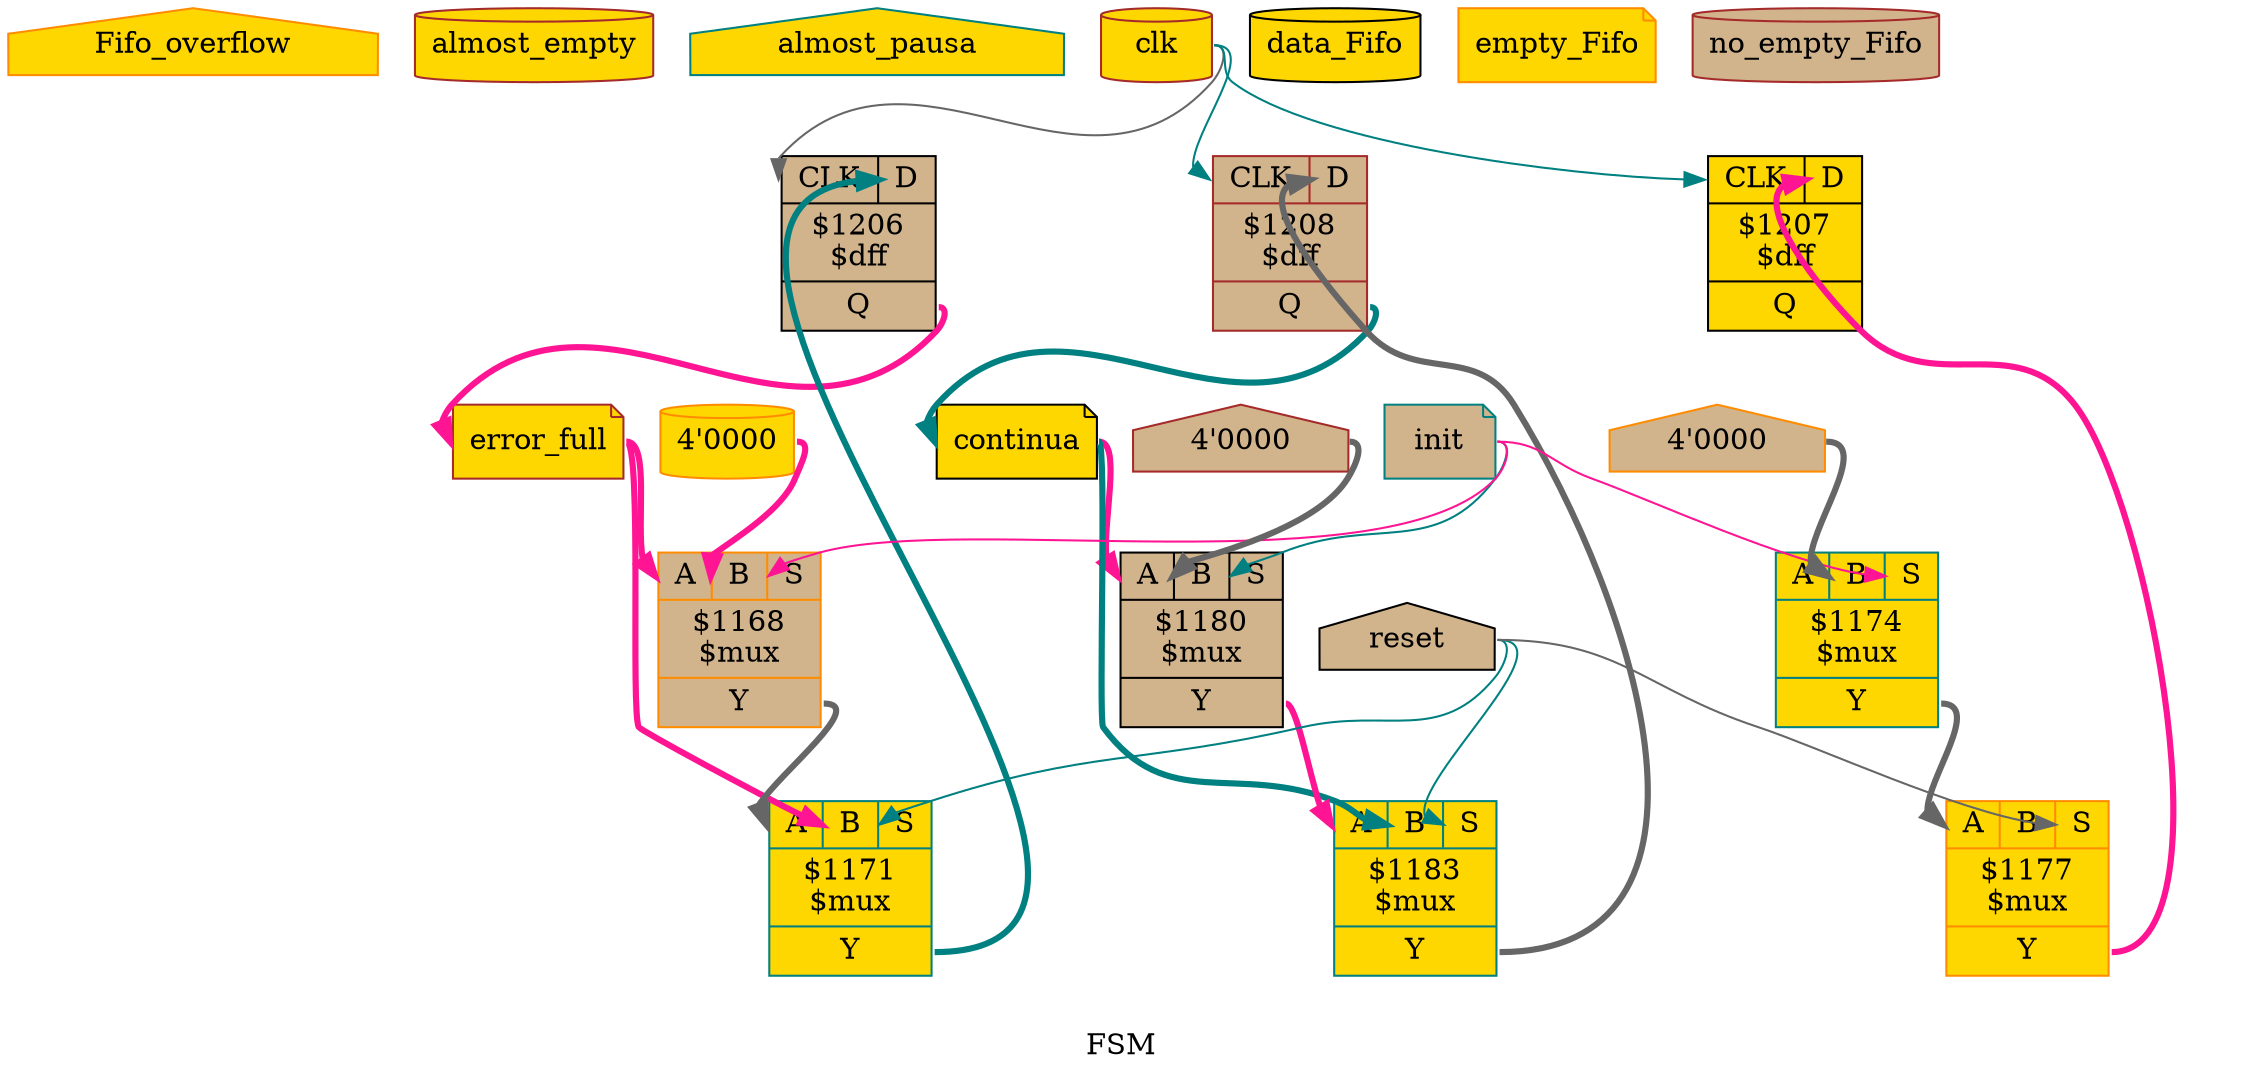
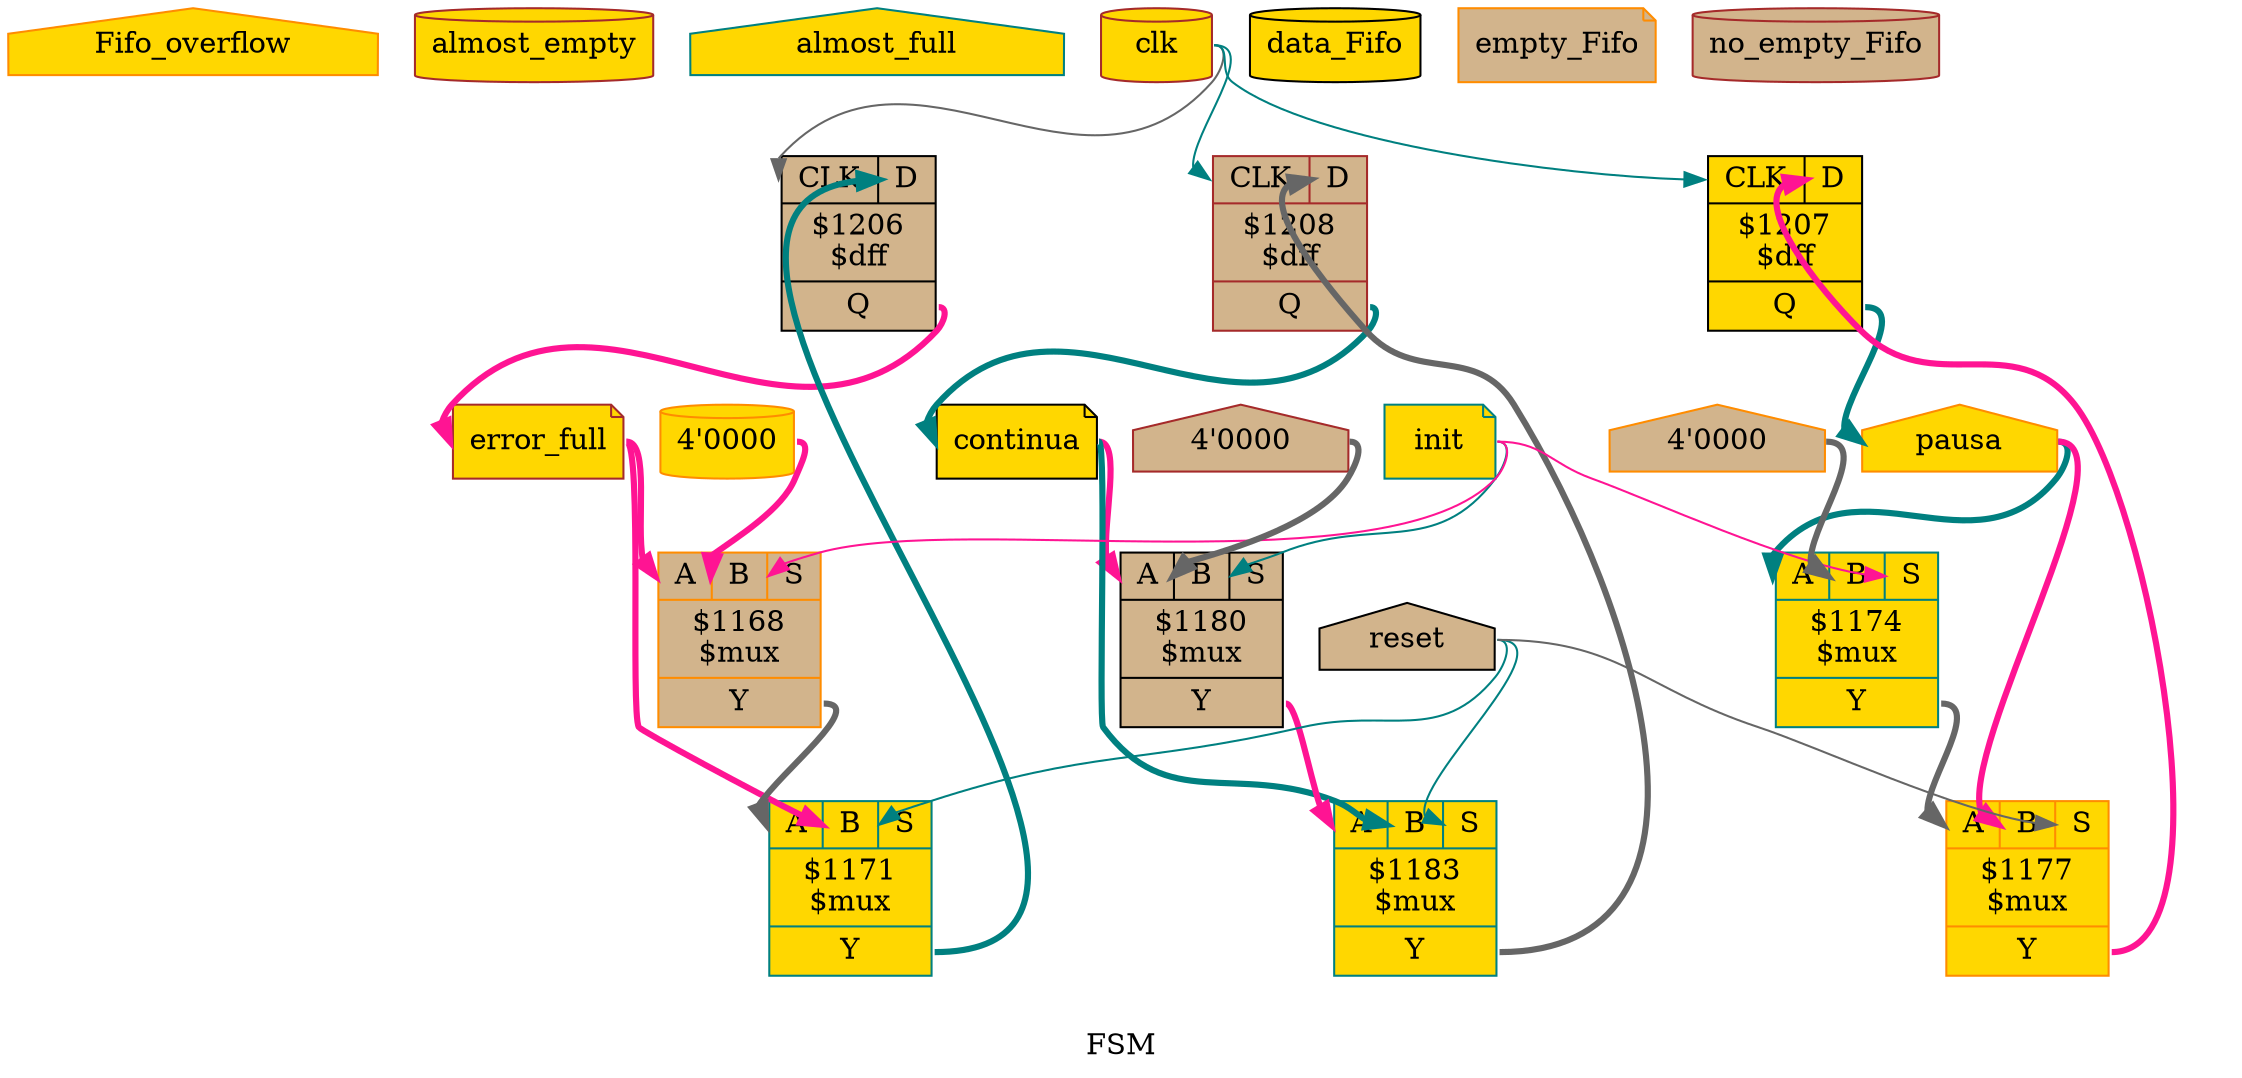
(877, 45) -> (877, 45)
(1557, 45) -> (1557, 45)
(1440, 442) -> (1440, 442)
none -> (1960, 442)
